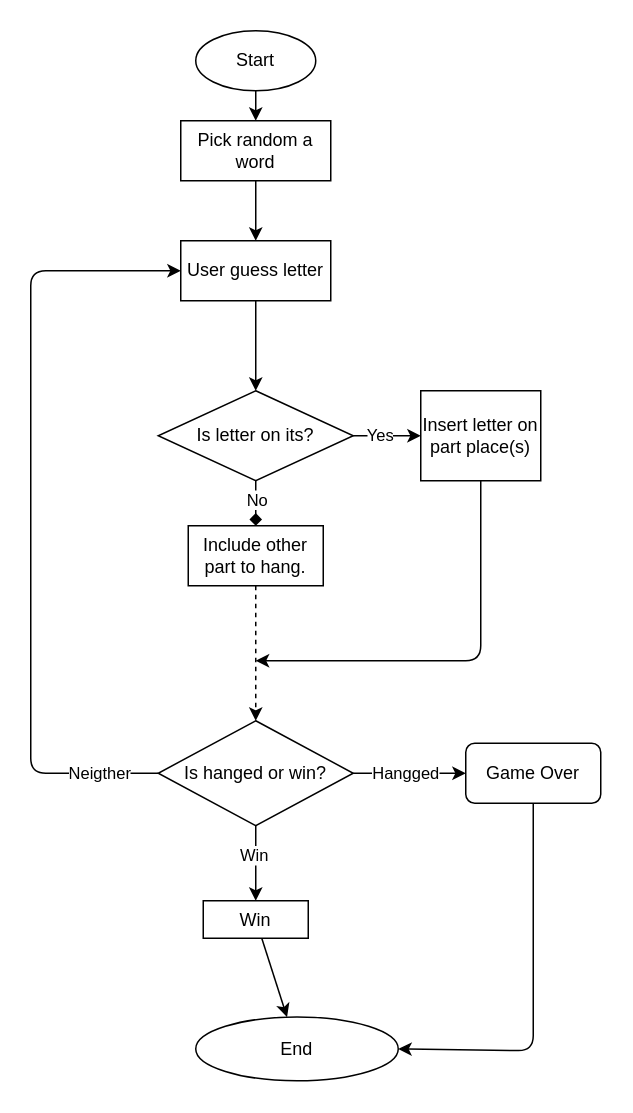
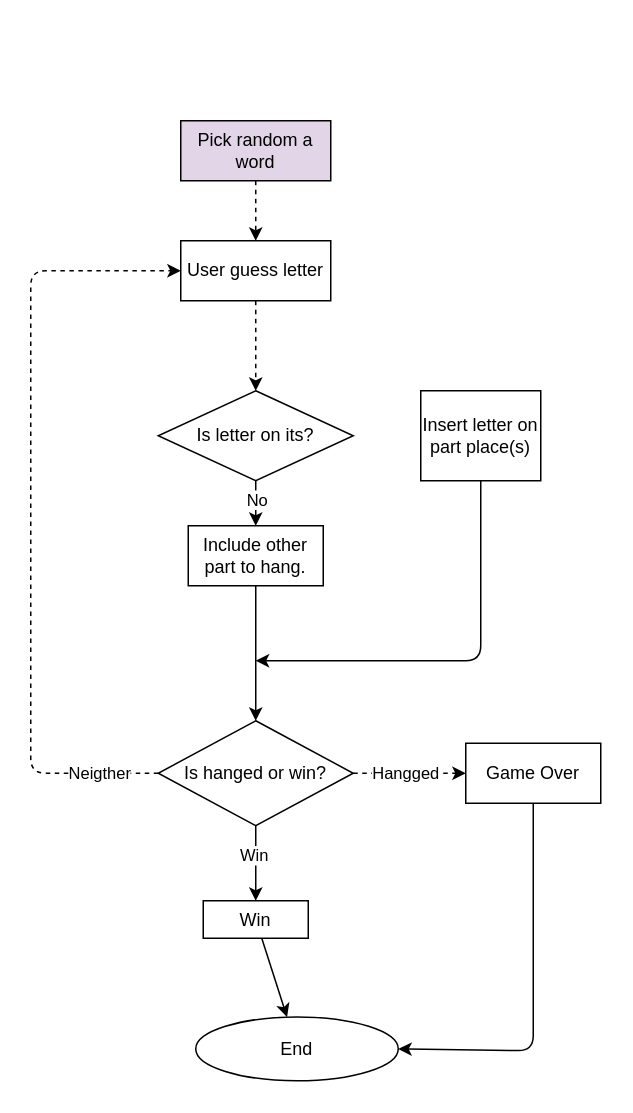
(256, 61) -> none
(256, 101) -> none
(256, 151) -> (256, 151)
(256, 205) -> (256, 205)
(256, 342) -> (256, 342)
(382, 436) -> none
(31, 473) -> (31, 473)
(256, 513) -> (256, 514)
(256, 649) -> (256, 649)
(363, 773) -> (363, 773)
(533, 773) -> (533, 773)
